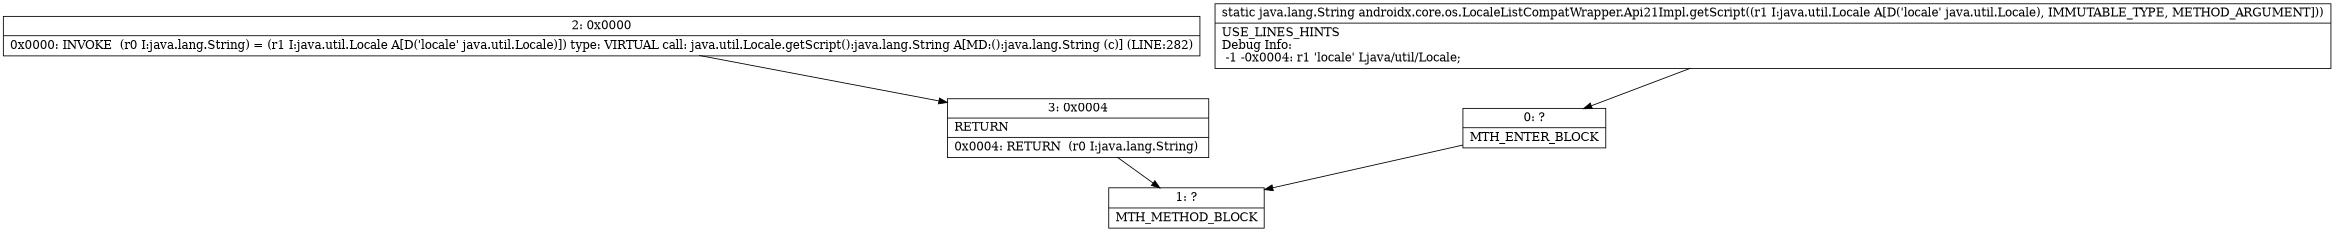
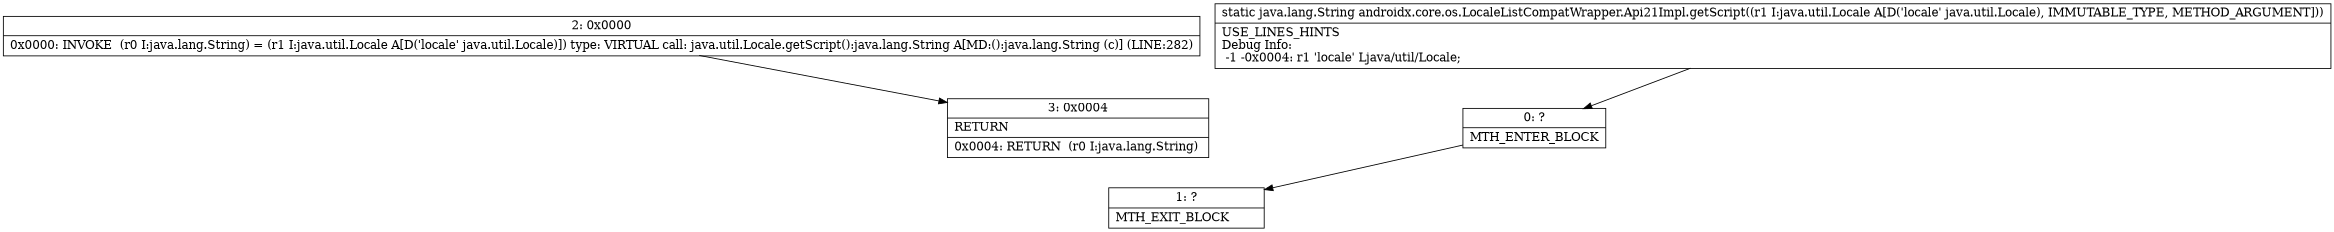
(1135, 170) -> none
(1186, 218) -> (1173, 218)
